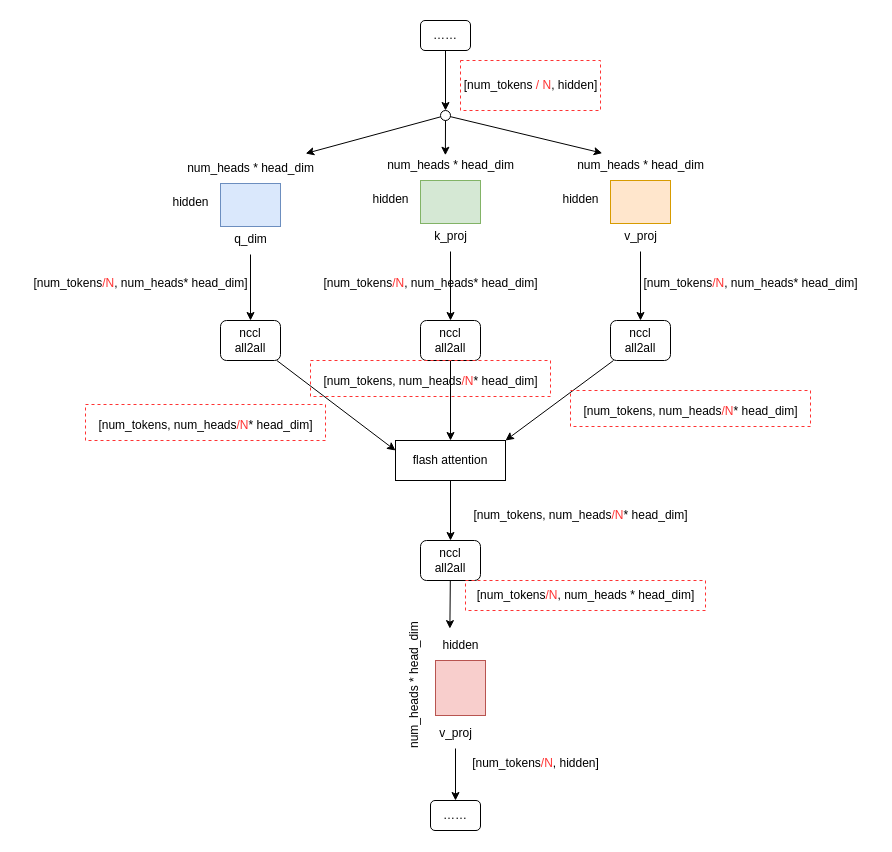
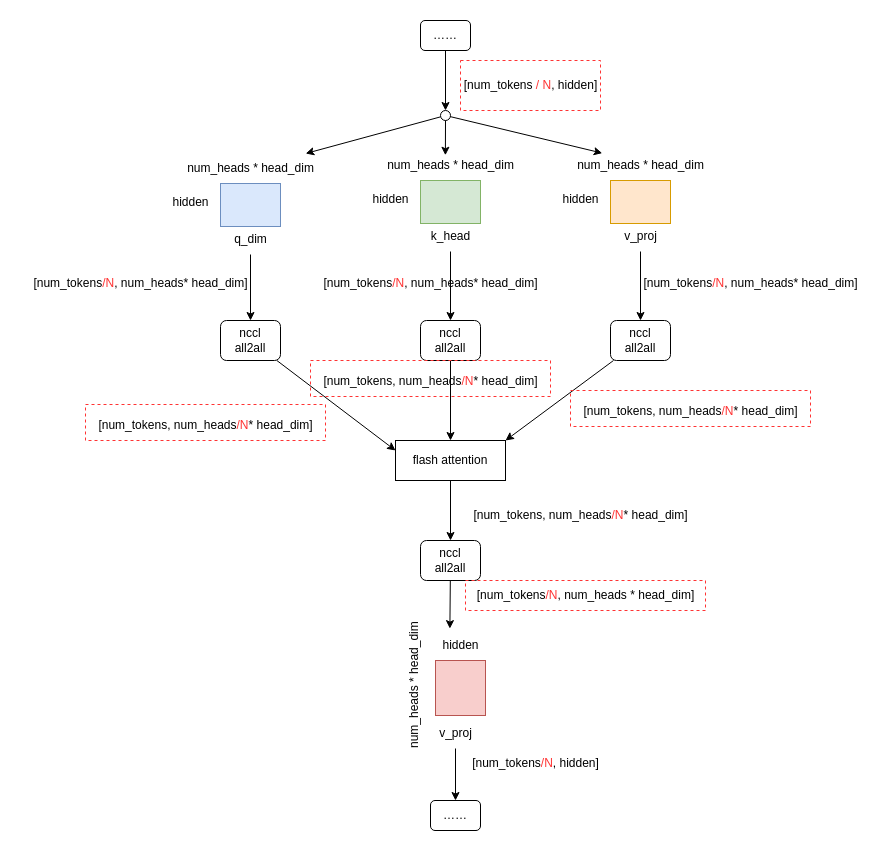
(451, 237) -> (451, 237)
